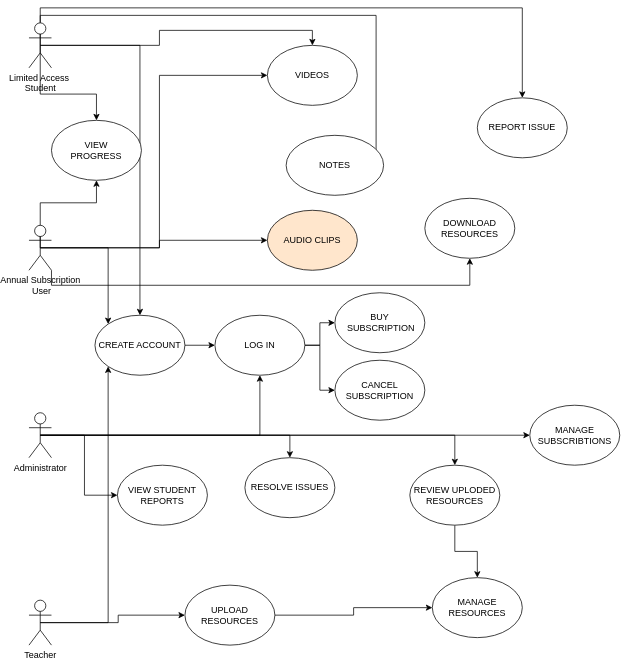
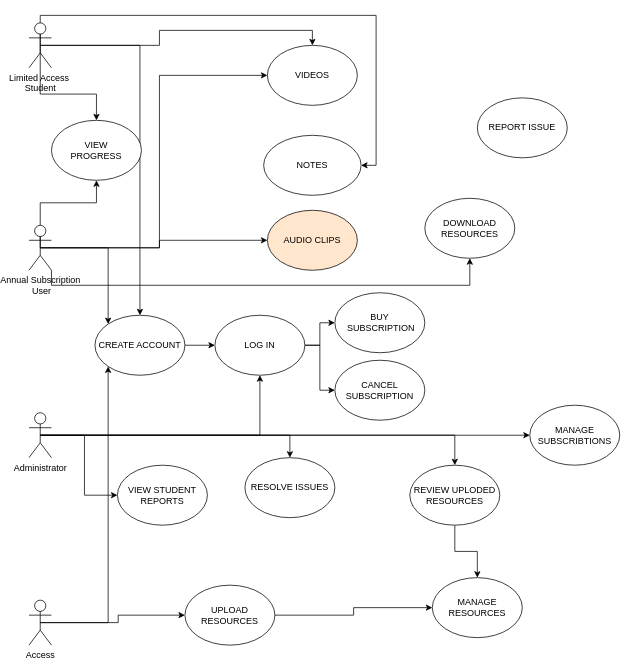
(522, 49) -> none
(335, 165) -> (312, 165)
(41, 656) -> (41, 656)
